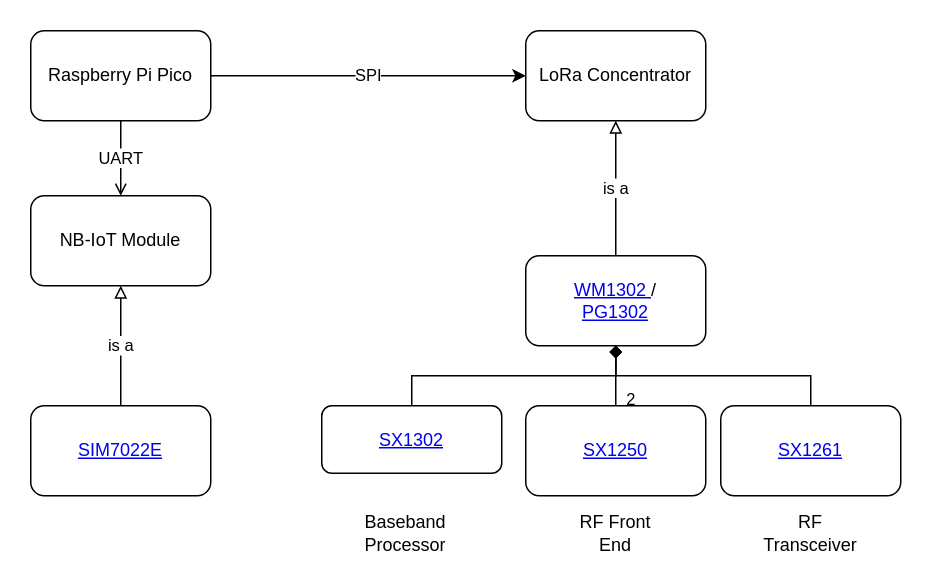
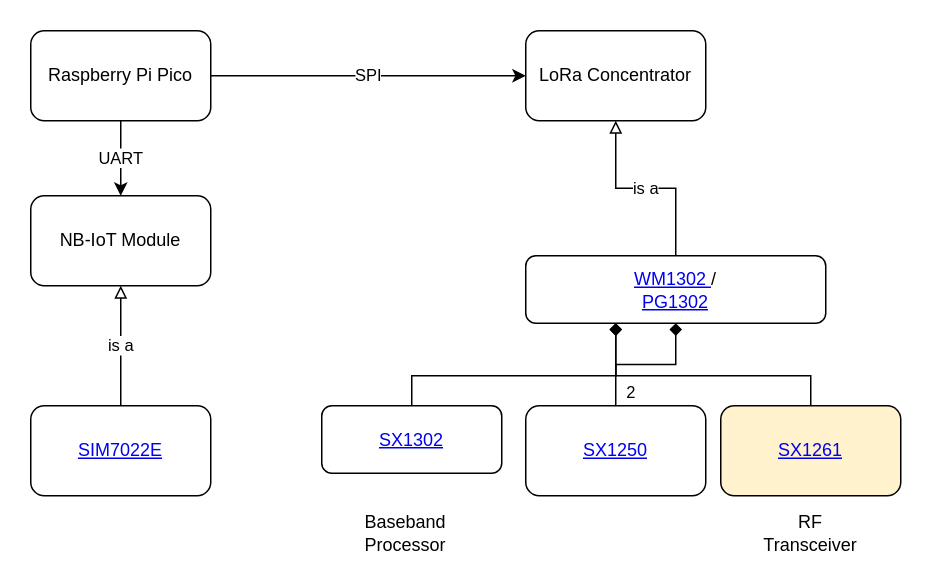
(121, 186) -> (121, 184)
(616, 301) -> (676, 290)
(811, 451) -> (811, 451)
(616, 533) -> none
